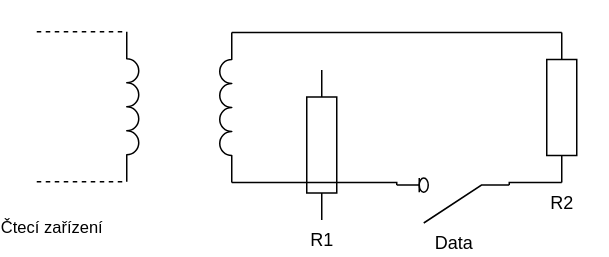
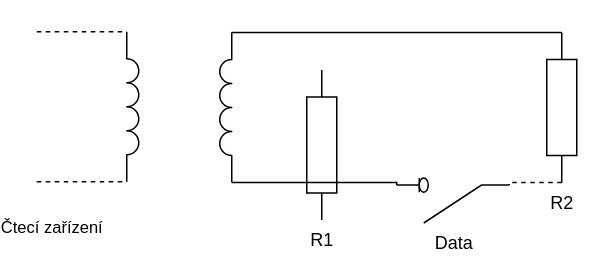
(533, 182) -> (533, 182)
